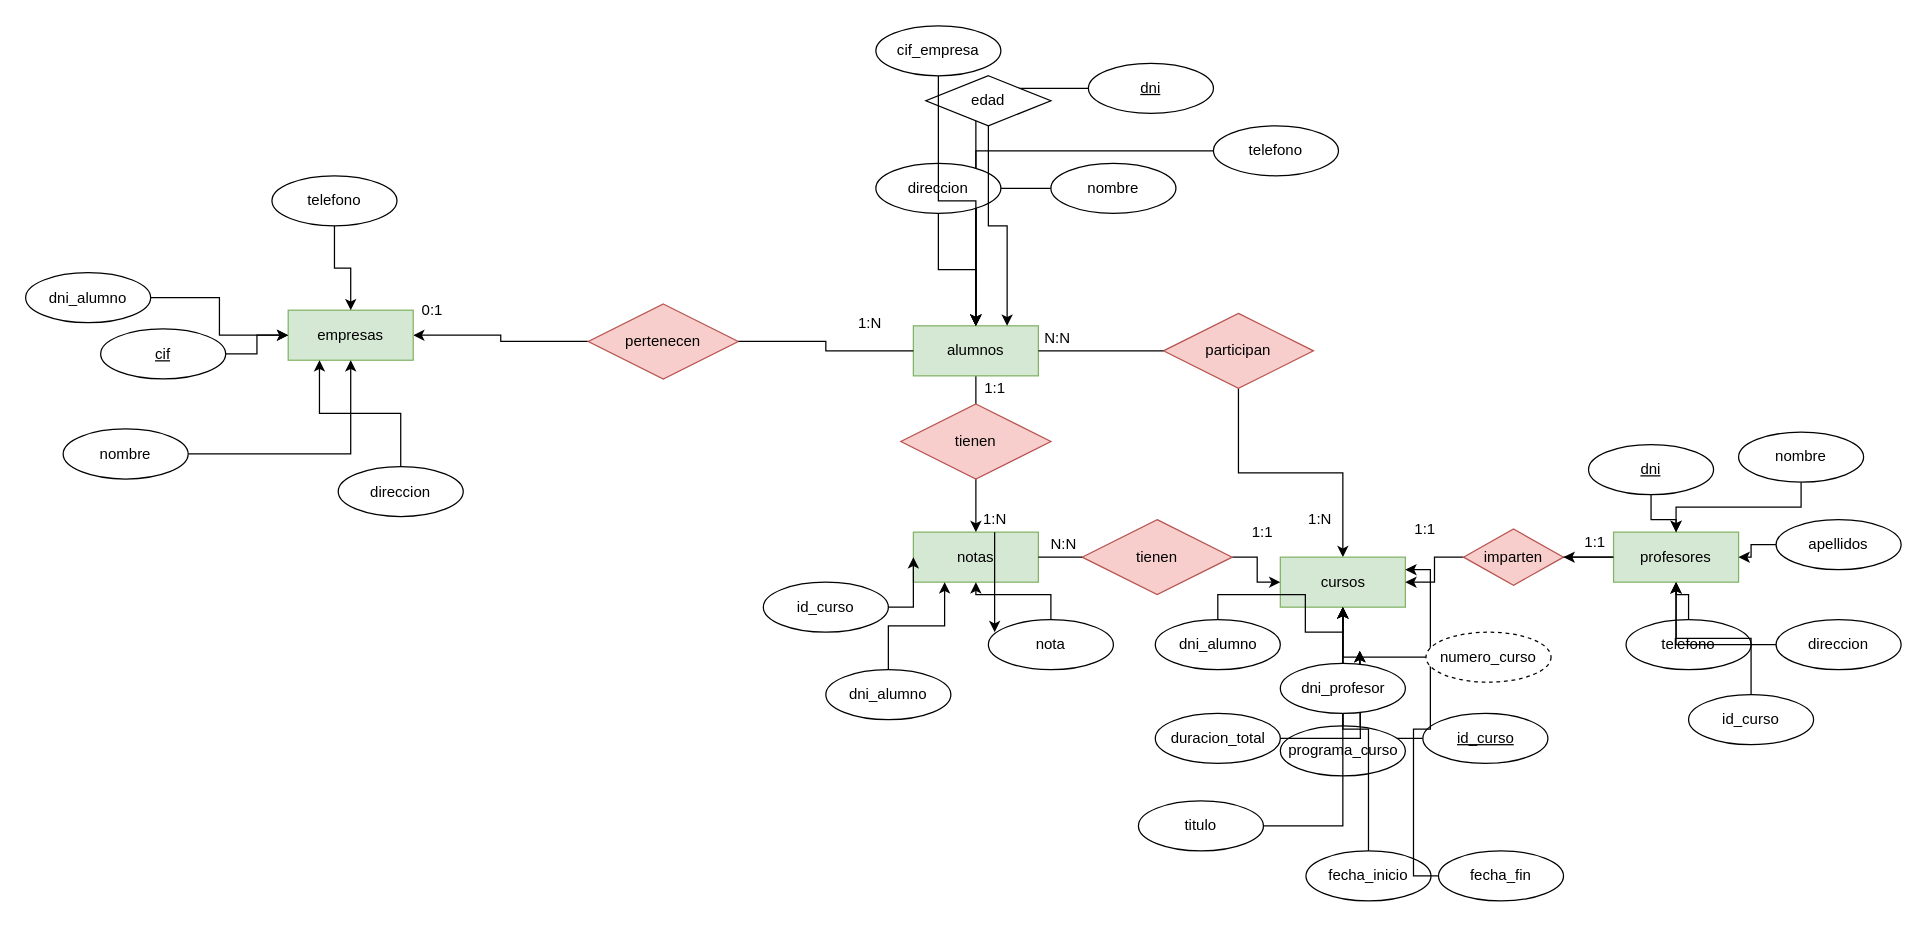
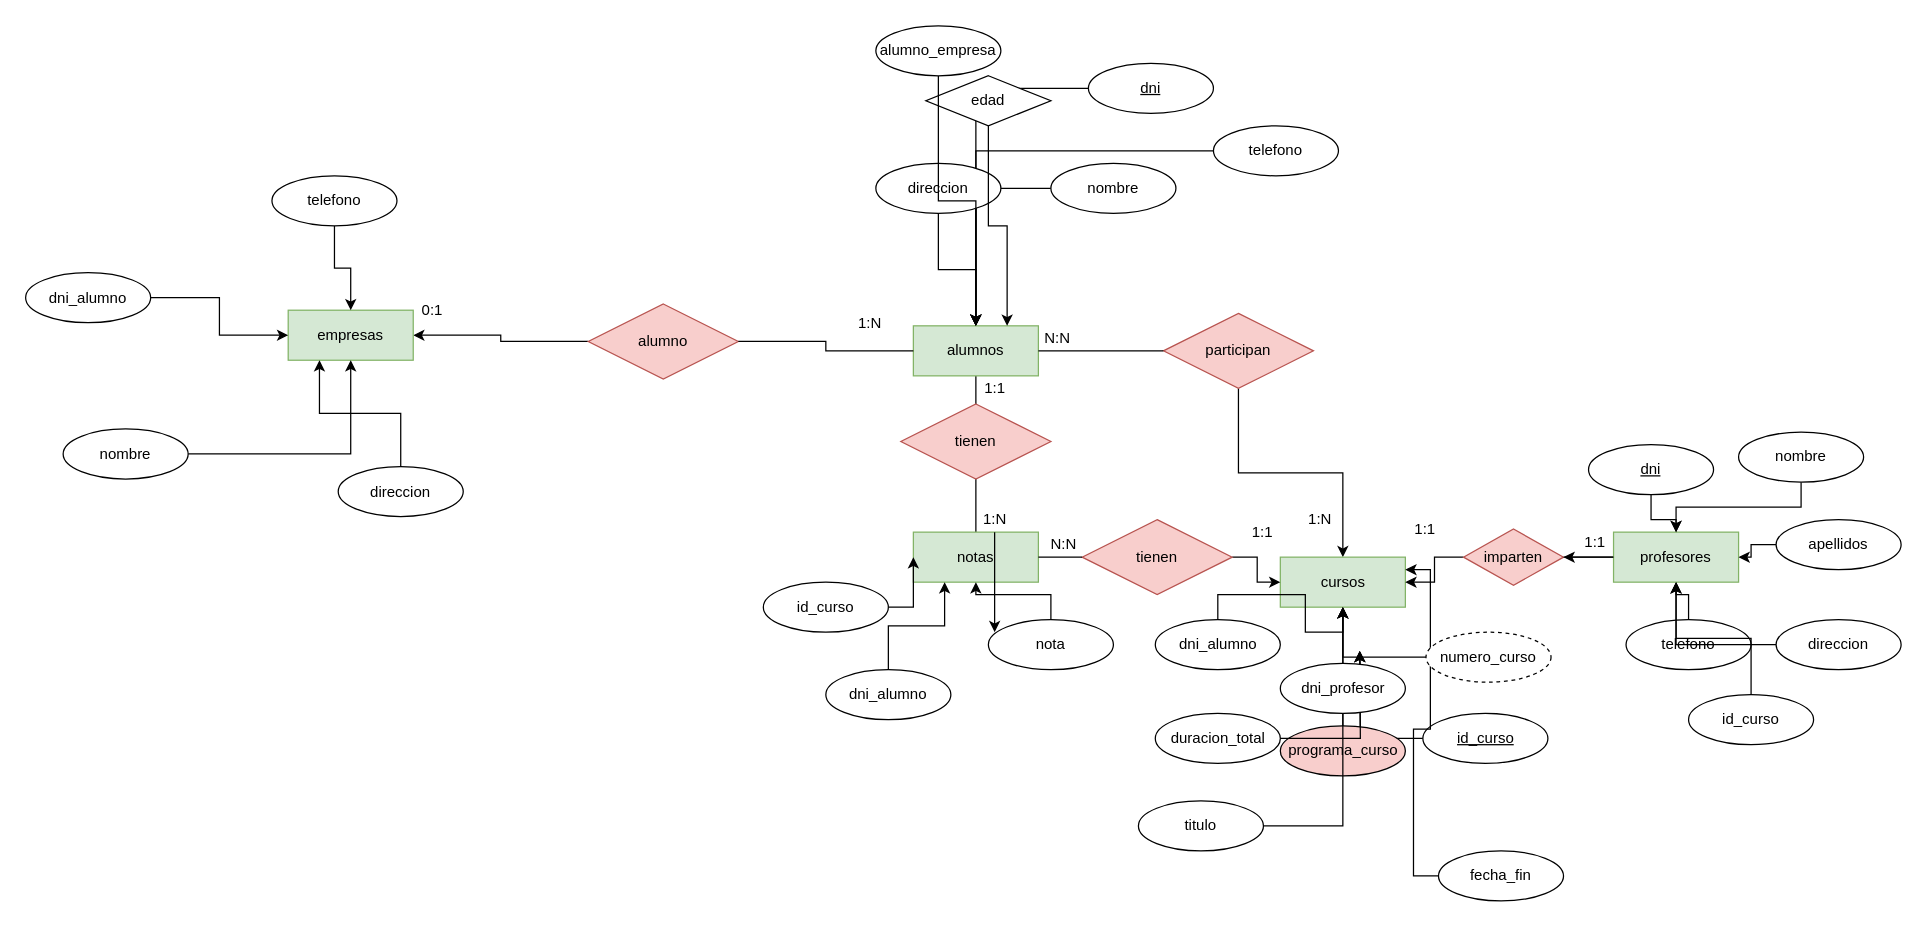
(938, 51) -> (938, 51)
(663, 342) -> (663, 342)
(163, 354) -> none
(249, 354) -> none
(976, 522) -> (976, 525)
(1343, 751) -> (1343, 751)
(1368, 778) -> none
(1368, 876) -> none
